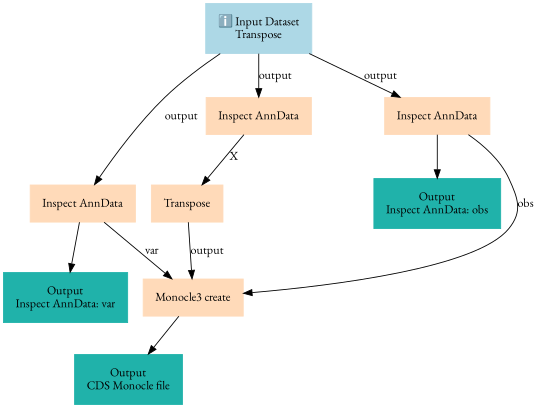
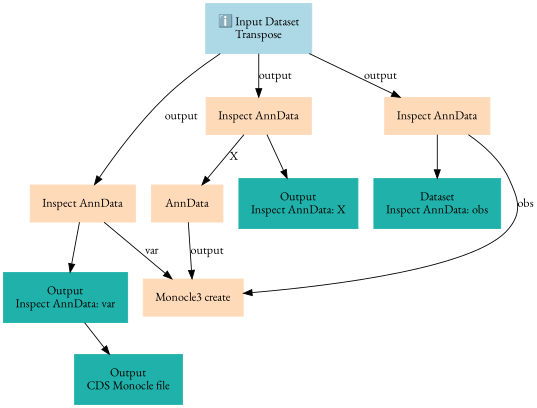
(187, 204) -> (187, 204)
none -> (298, 204)
(437, 204) -> (437, 204)
(166, 332) -> (94, 335)
